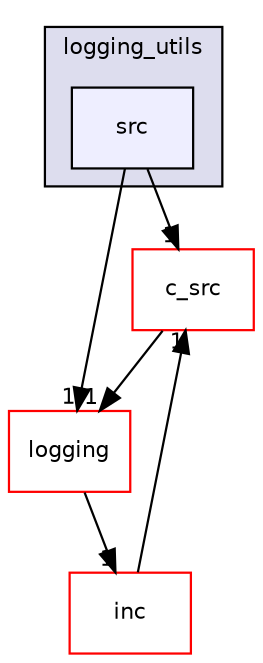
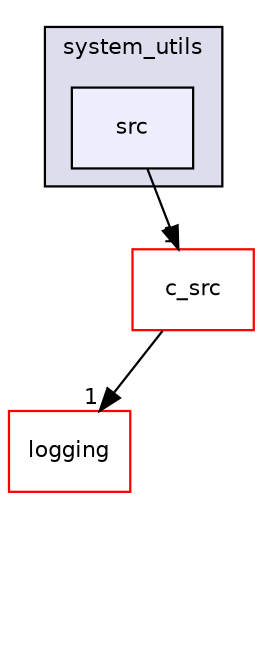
(134, 48) -> (134, 48)
(103, 279) -> none
(130, 613) -> none
